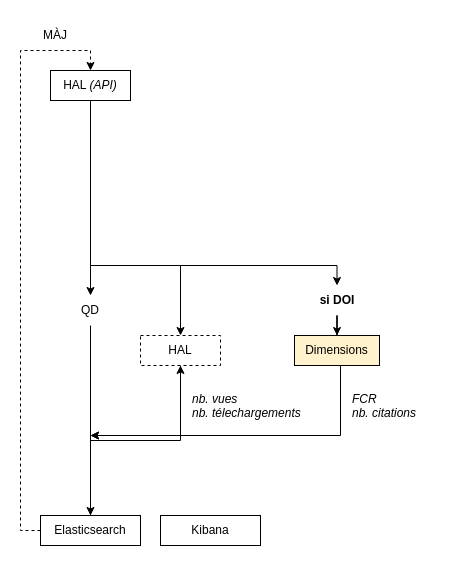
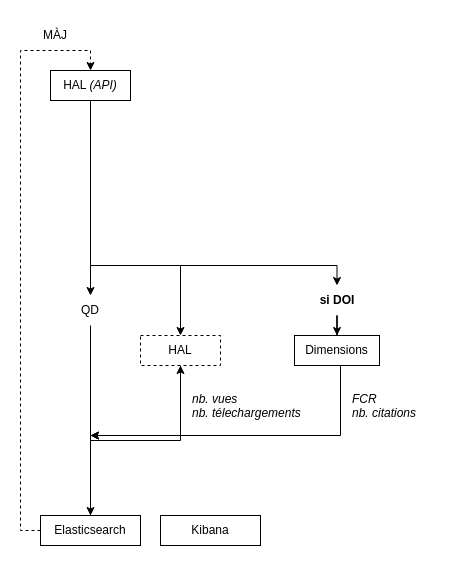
(337, 351) -> (337, 351)
